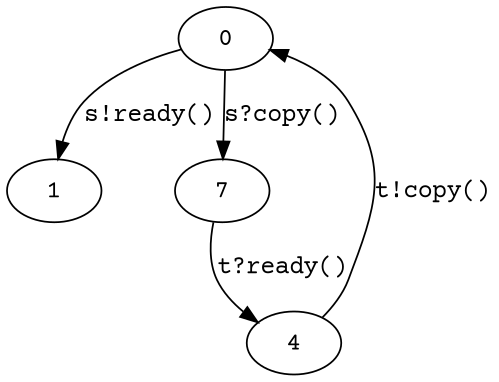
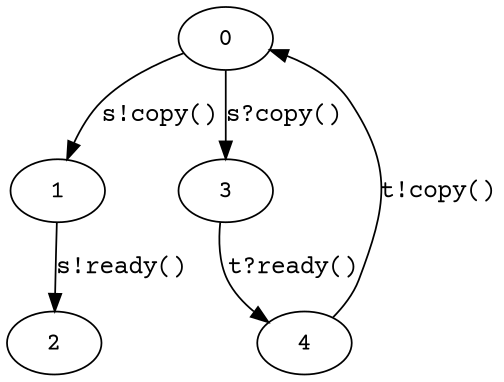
(150, 115) -> (160, 115)
(222, 191) -> (226, 191)
none -> (54, 343)
